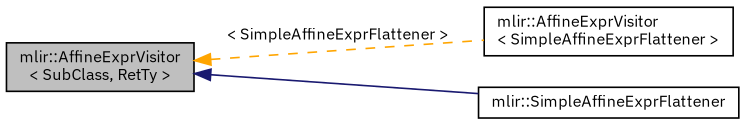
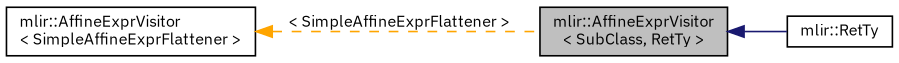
(347, 50) -> (406, 32)
(609, 103) -> (840, 32)
